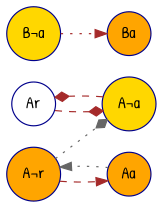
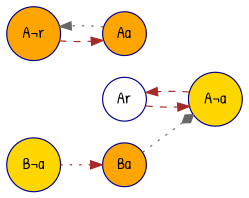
(86, 96) -> (173, 91)
(72, 112) -> (162, 107)
(76, 143) -> (162, 138)
